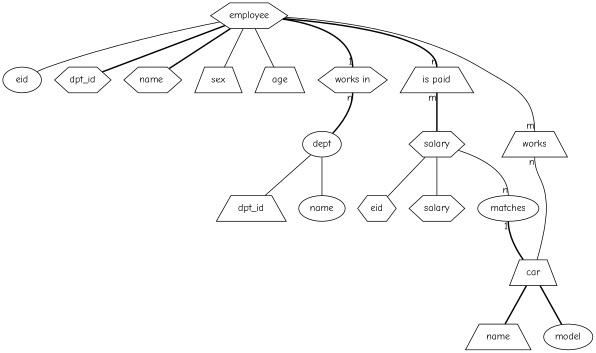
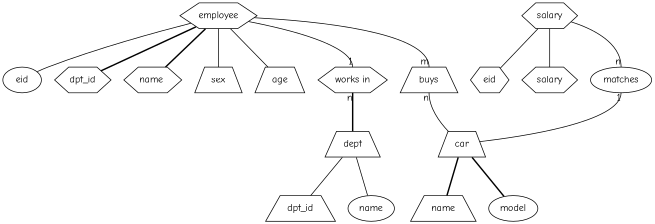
(327, 32) -> (306, 36)
(437, 80) -> none
(322, 144) -> (353, 144)
(535, 144) -> (429, 80)
(513, 242) -> (556, 129)
